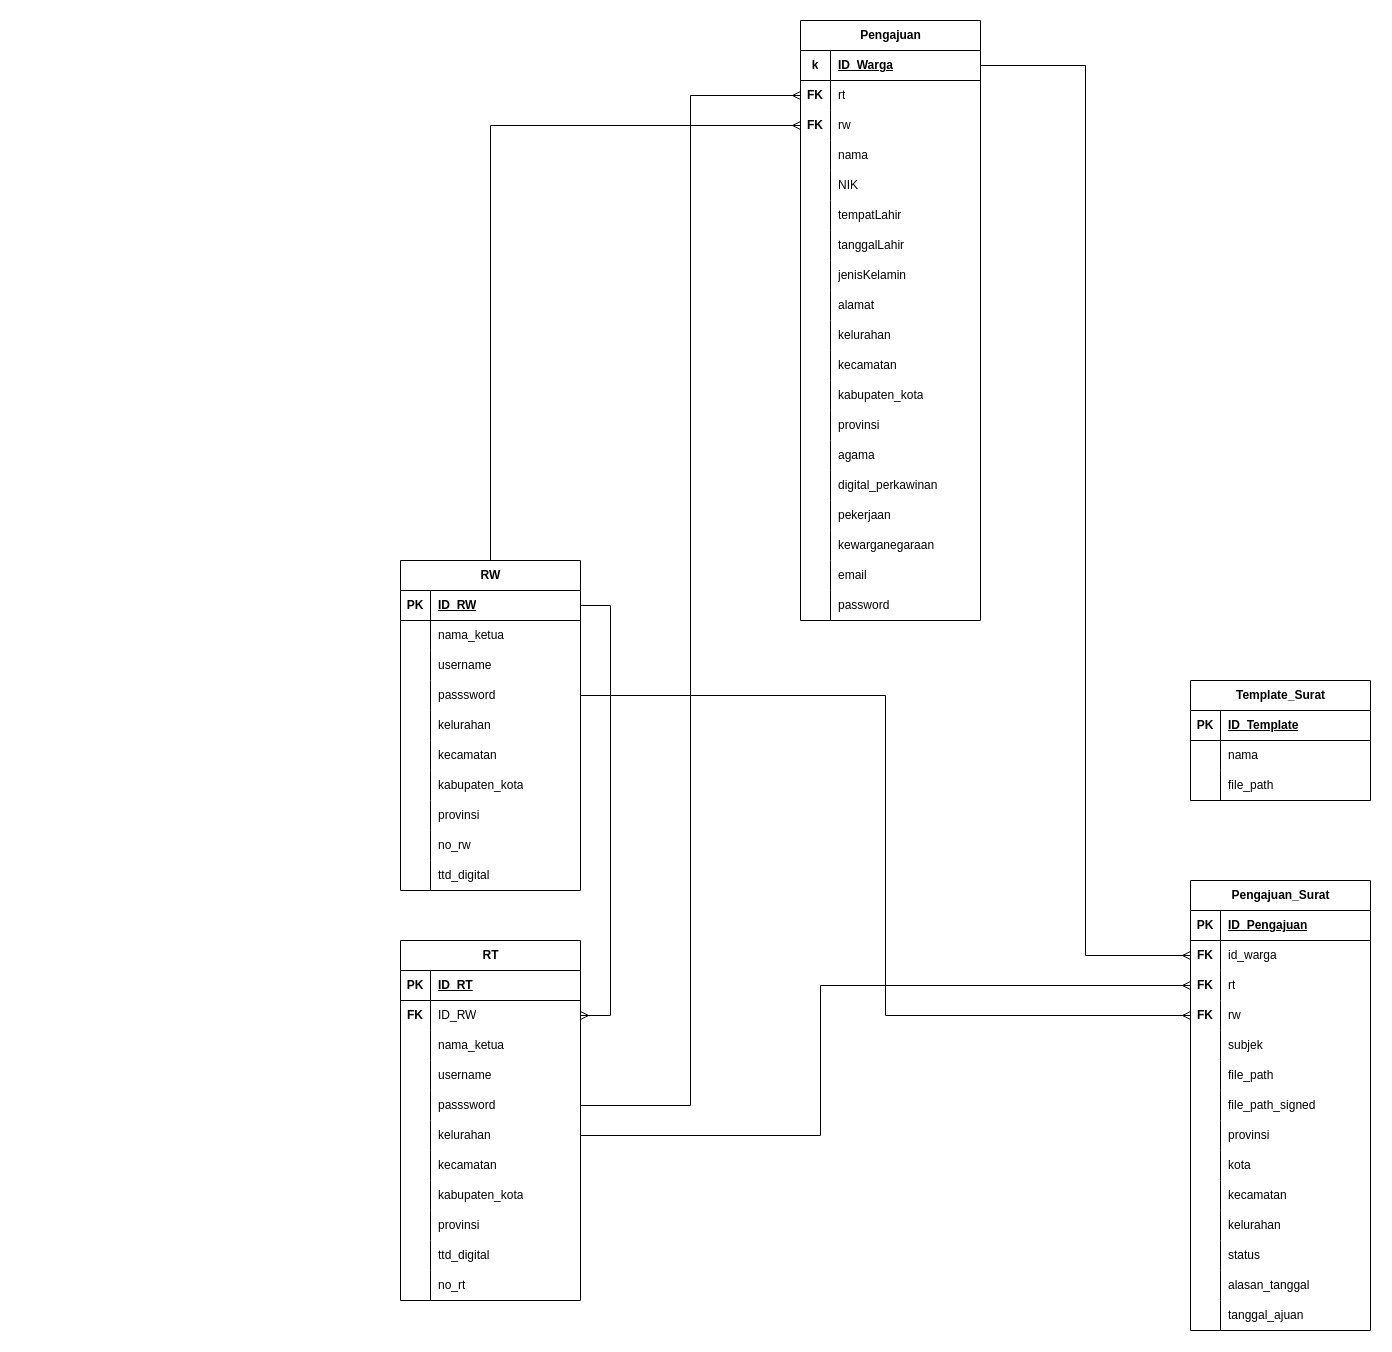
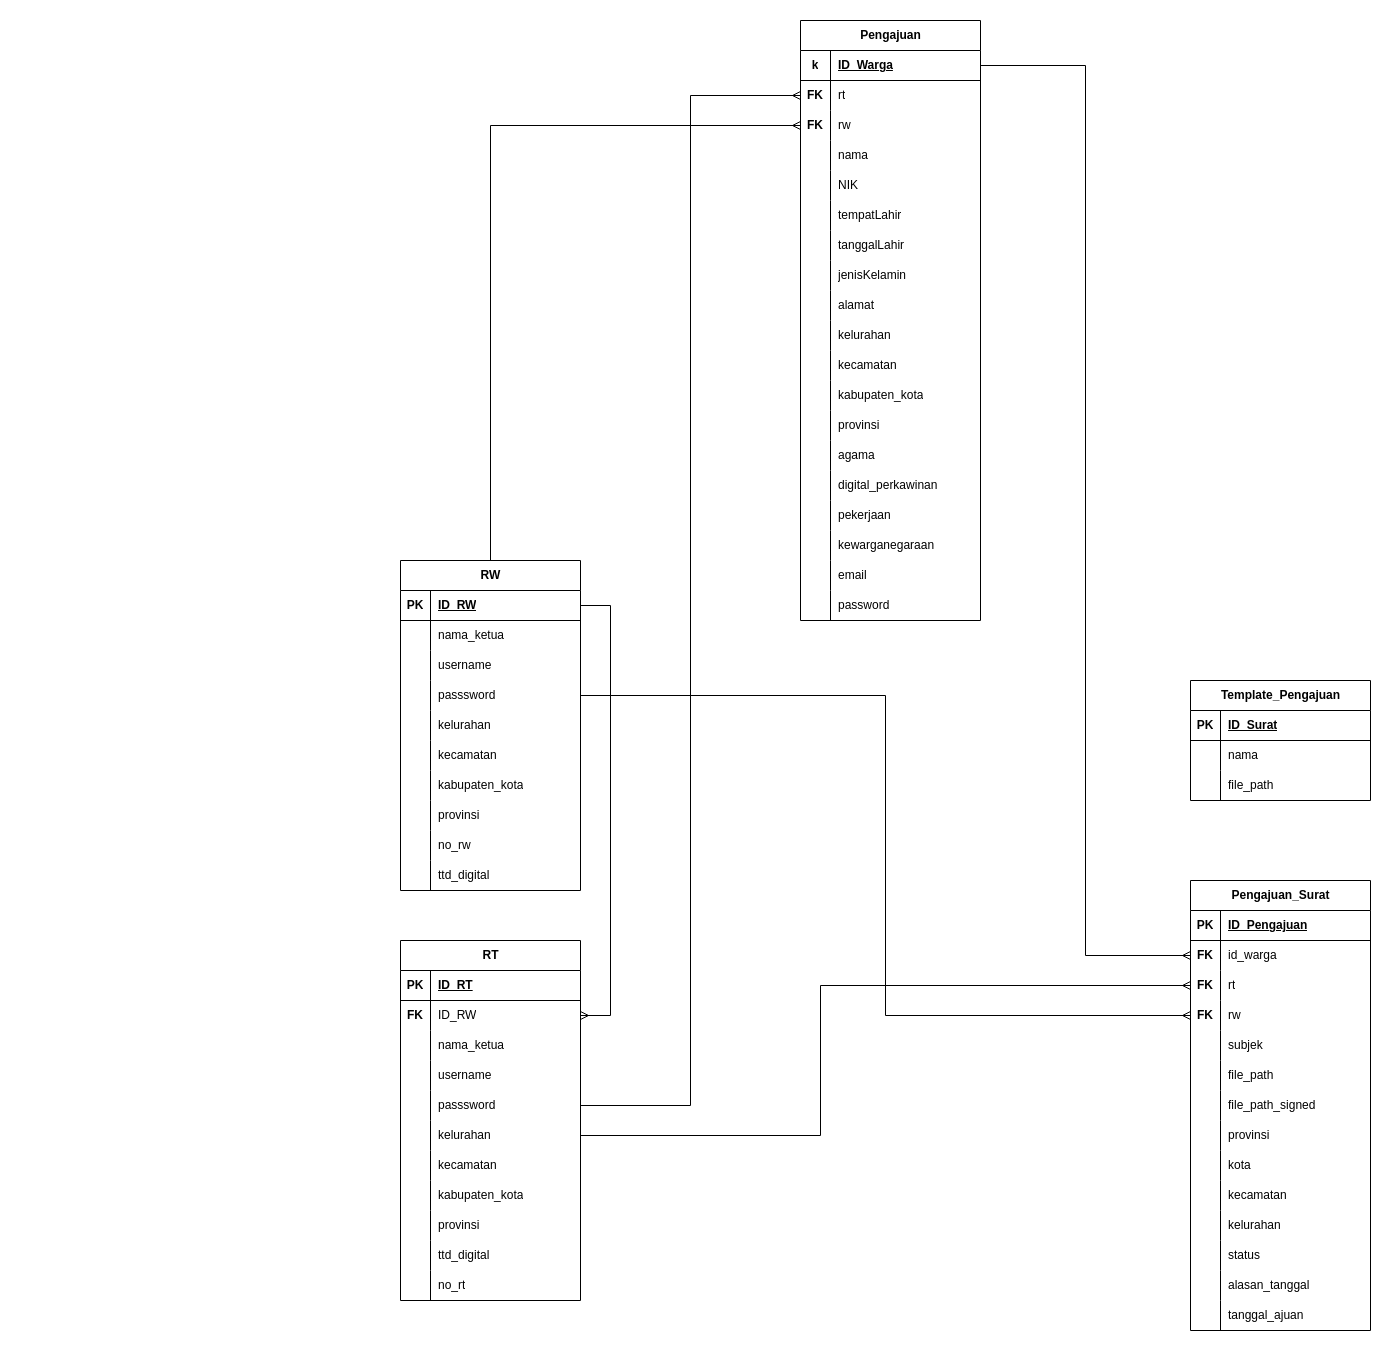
(1281, 696) -> (1281, 696)
(1264, 726) -> (1255, 726)
